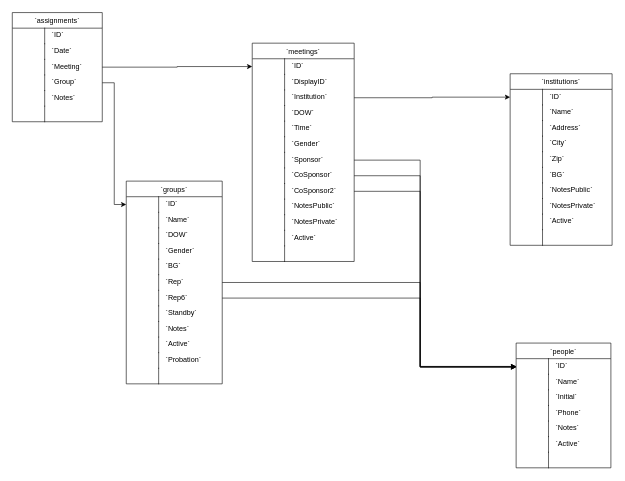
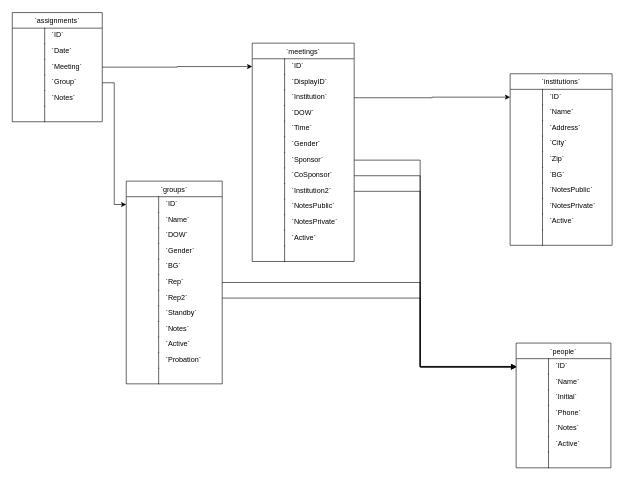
(316, 190) -> (318, 190)
(178, 297) -> (178, 297)
